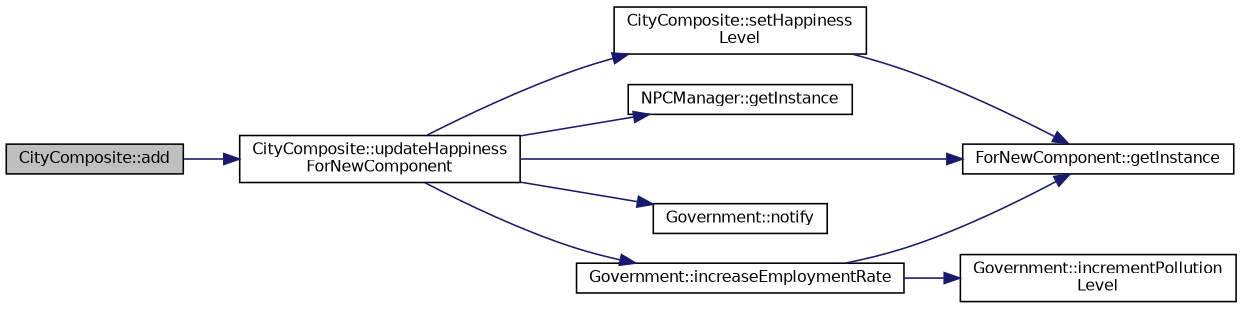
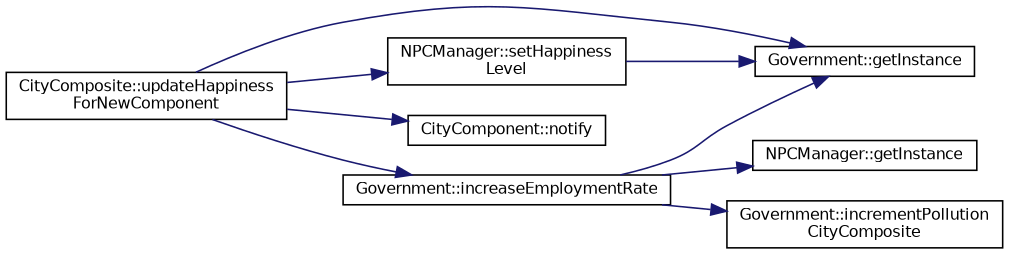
(740, 31) -> (507, 61)
(577, 126) -> (699, 171)
(95, 159) -> none
(1098, 159) -> (865, 61)
(740, 219) -> (507, 130)
(1098, 278) -> (865, 224)
